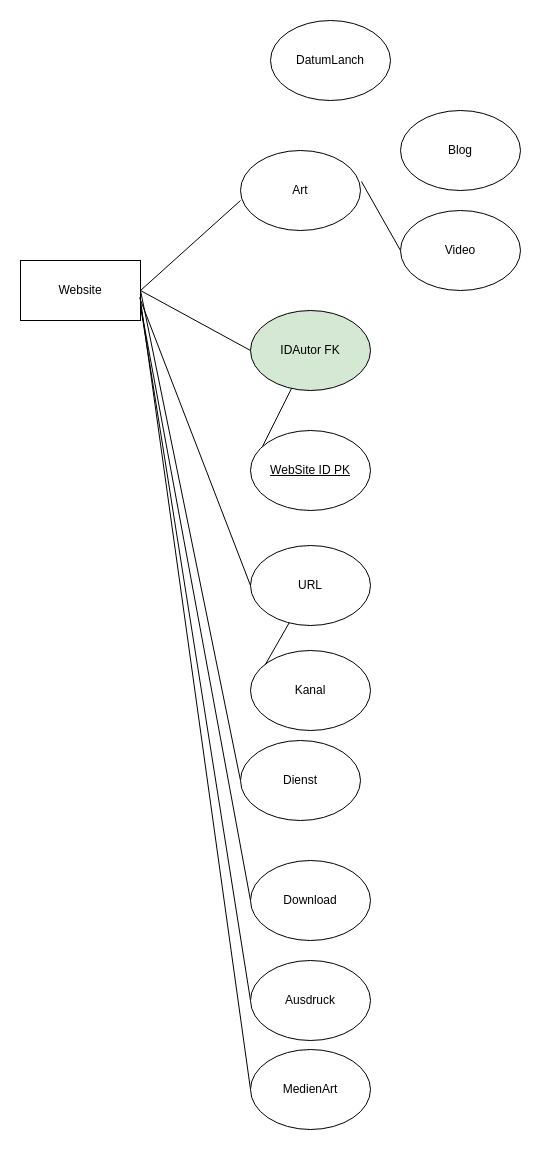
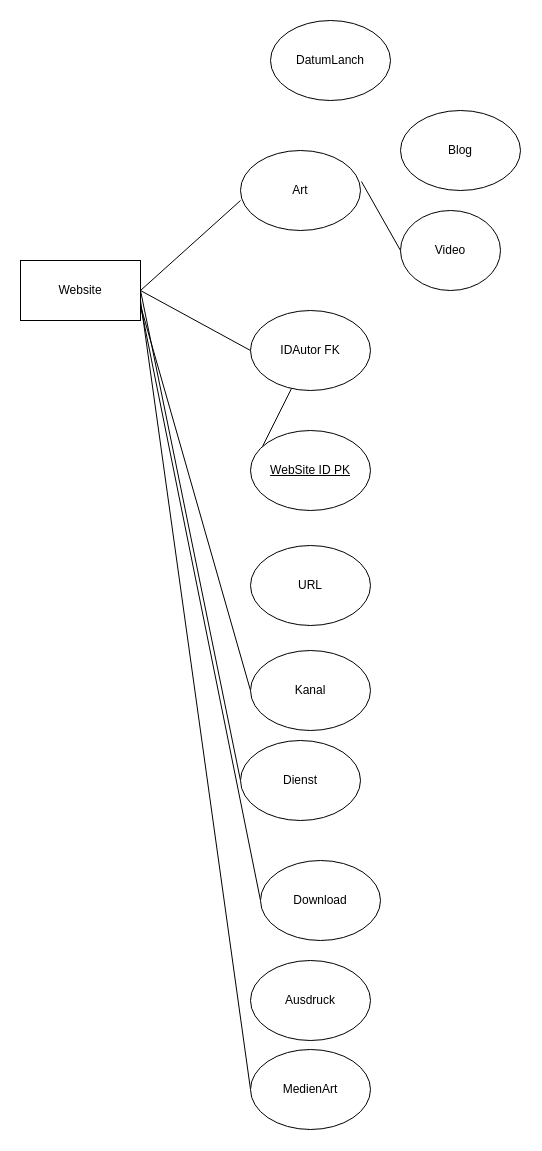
(461, 251) -> (451, 251)
(311, 351) -> (311, 351)
(199, 451) -> none
(277, 644) -> (203, 523)
(202, 693) -> none
(311, 901) -> (321, 901)
